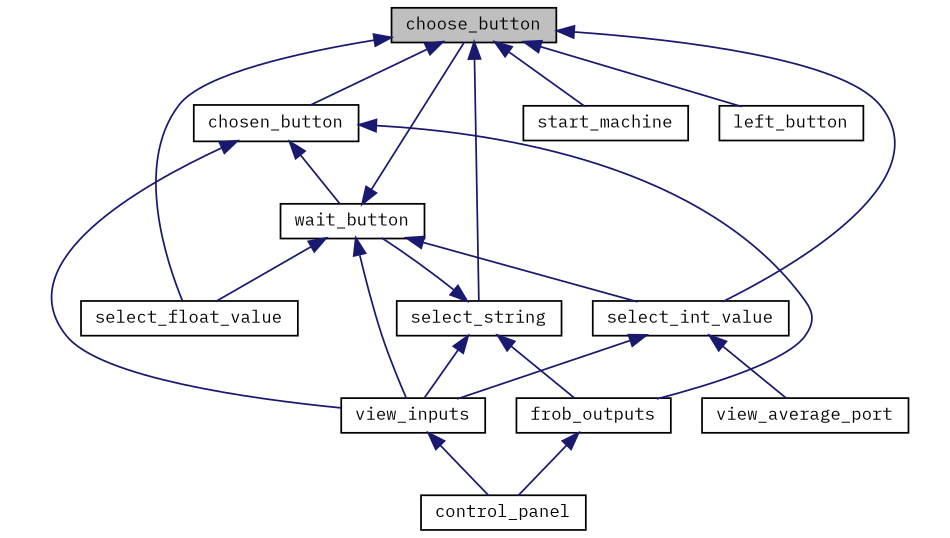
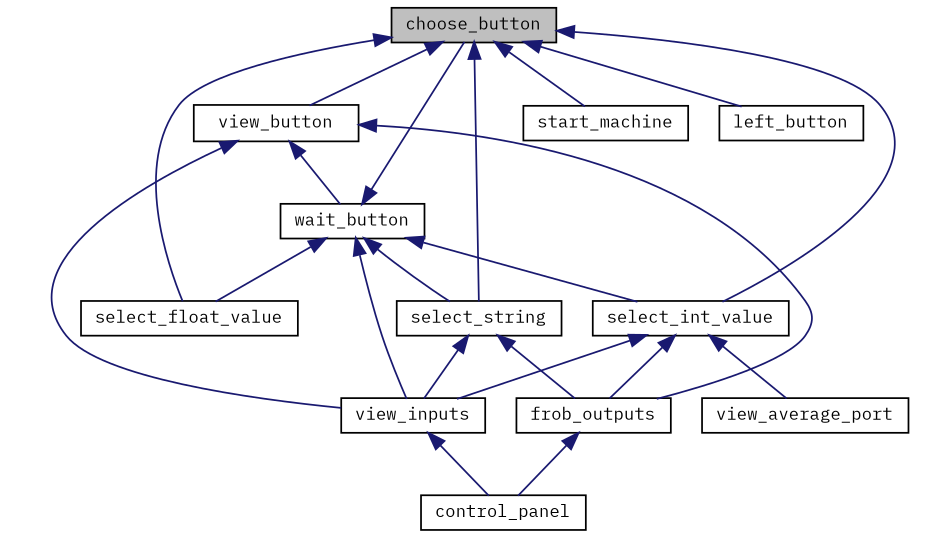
(276, 123) -> (276, 123)
(418, 263) -> (413, 276)
none -> (636, 373)
